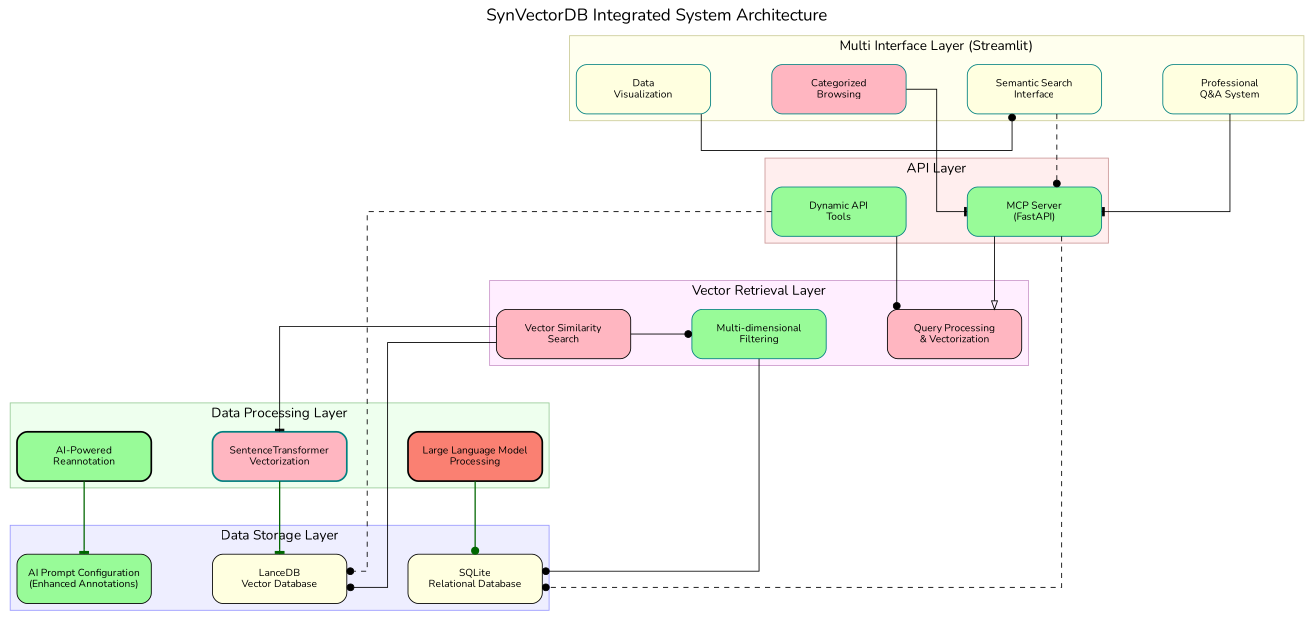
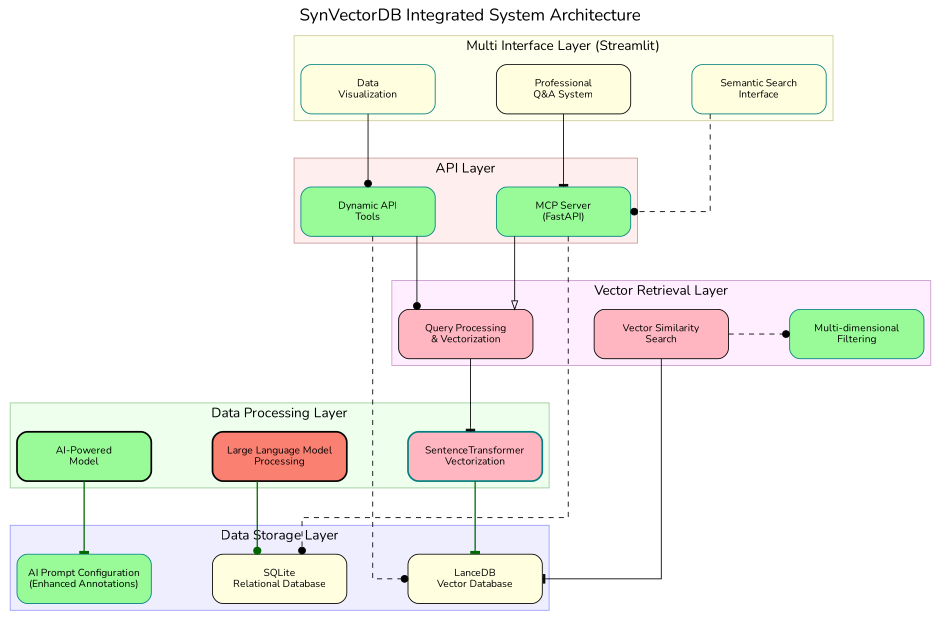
(839, 89) -> none
(1230, 89) -> (564, 89)
(853, 150) -> (368, 147)
(337, 326) -> (470, 393)
(658, 334) -> (756, 334)
(388, 427) -> (661, 526)
(84, 456) -> (84, 456)
(759, 570) -> none
(84, 579) -> (84, 579)
